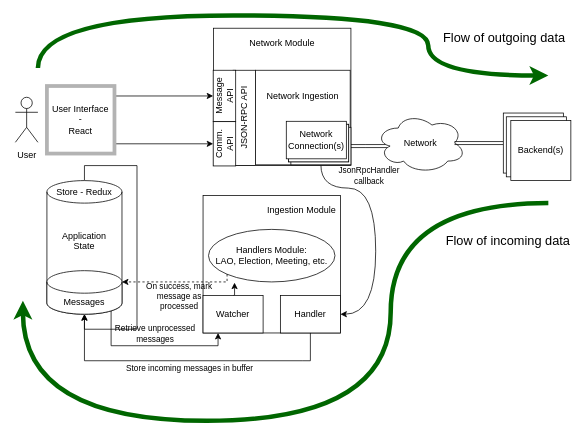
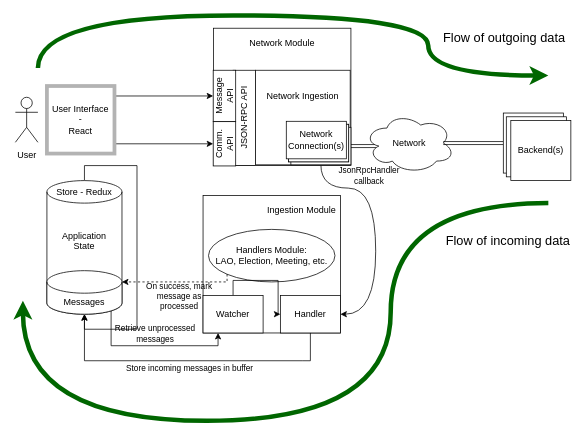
(420, 143) -> (409, 143)
(234, 292) -> (248, 280)
